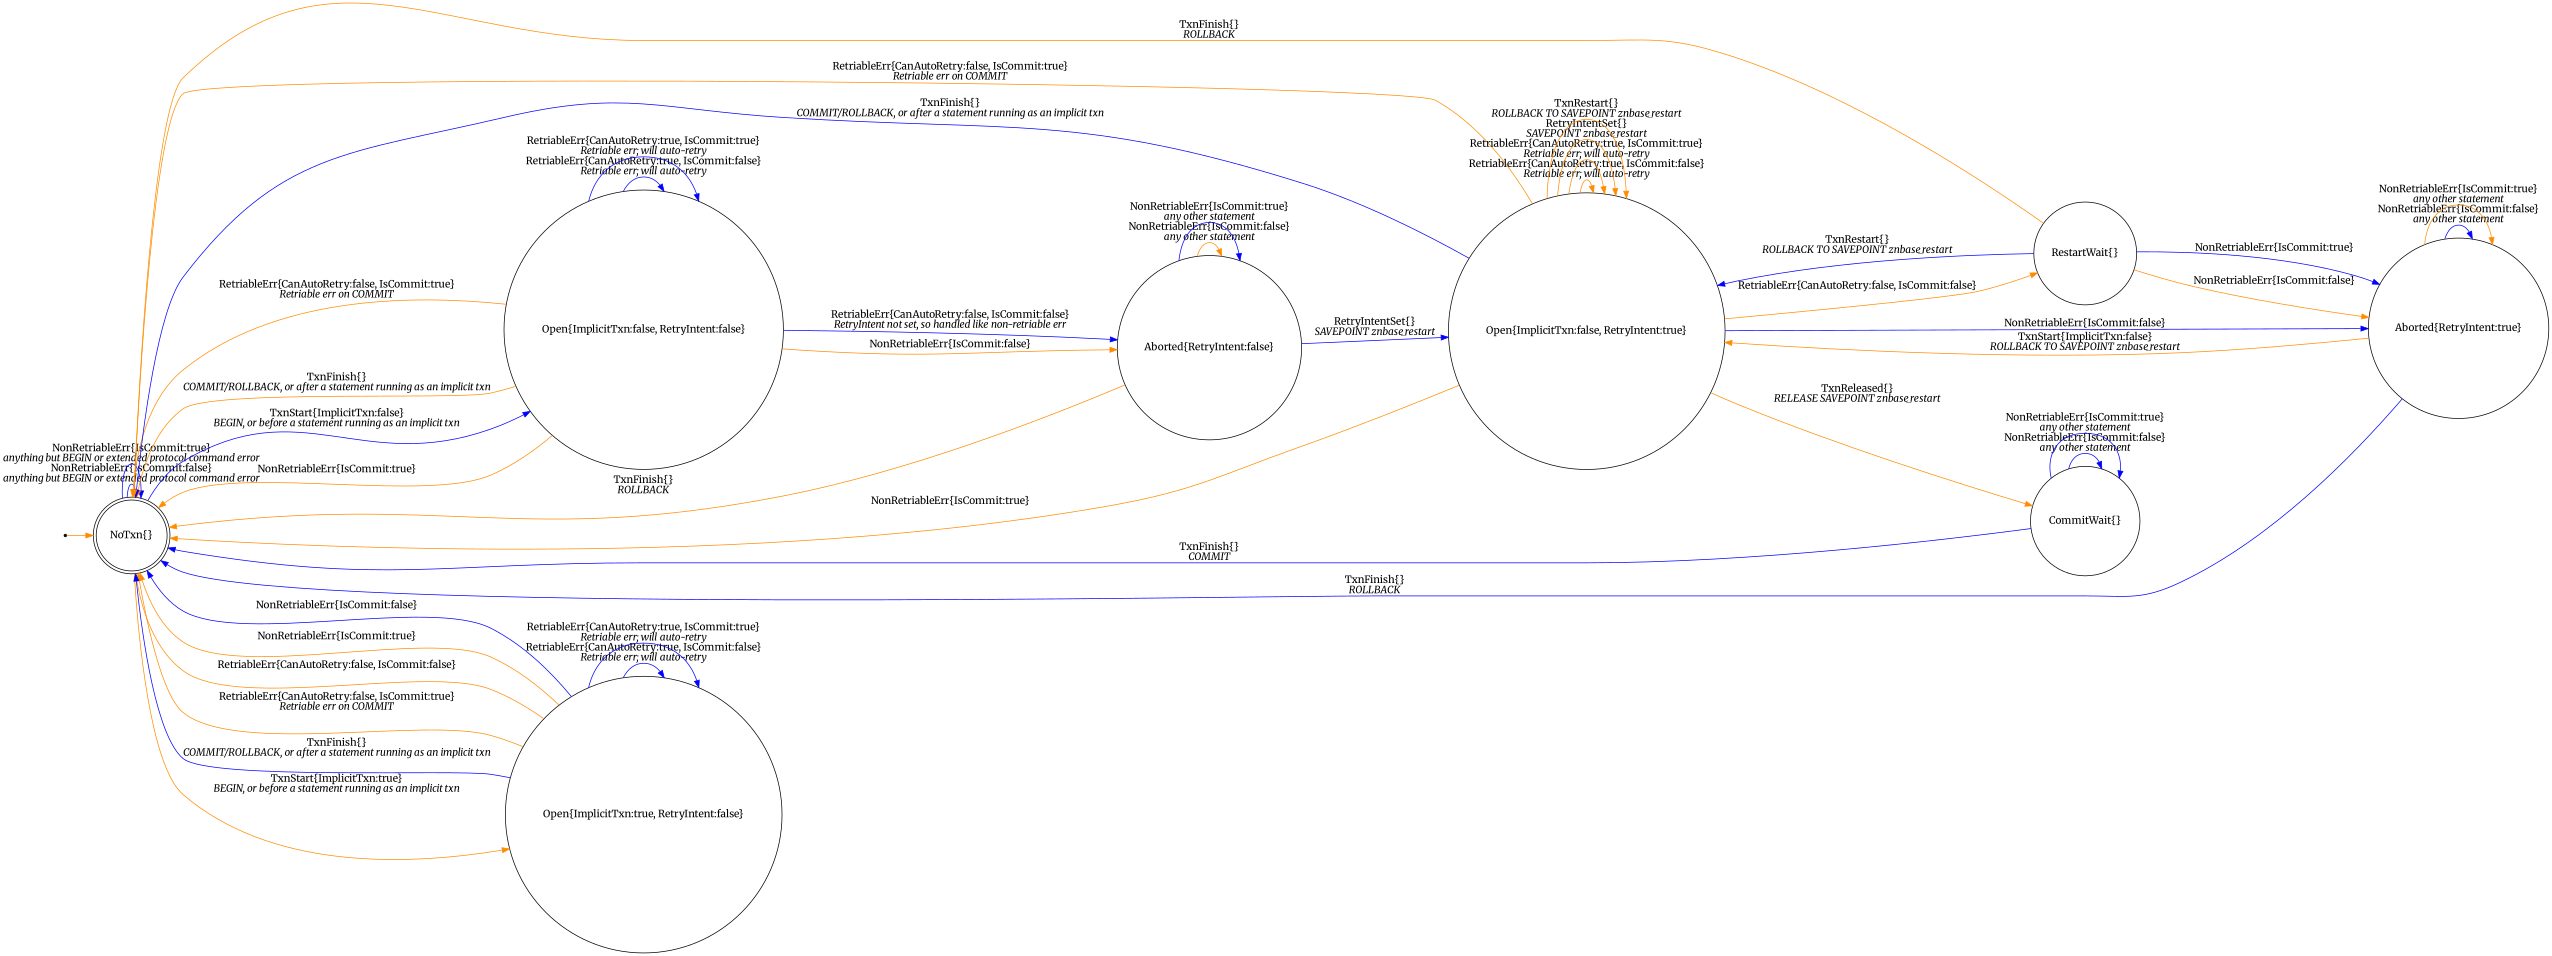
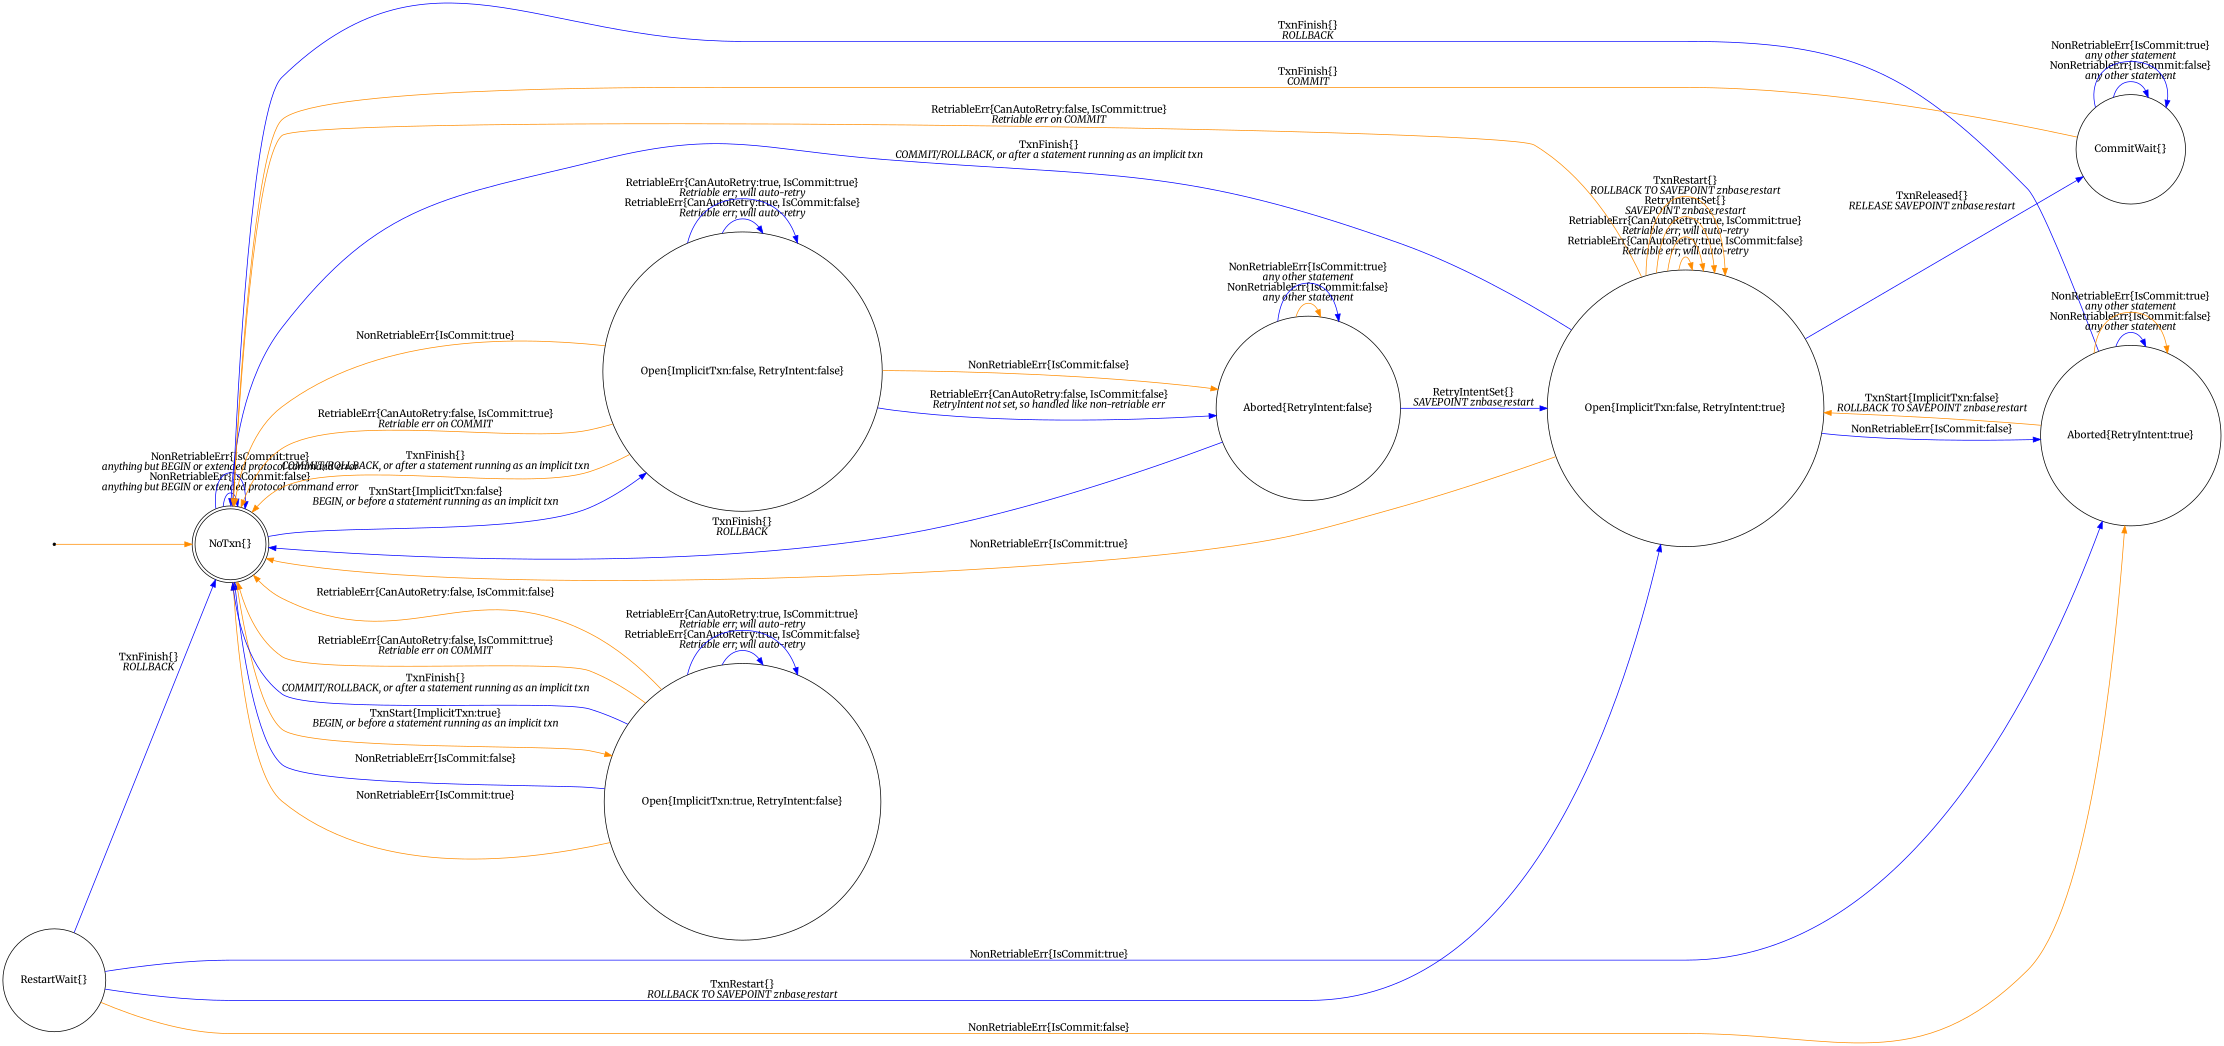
(916, 41) -> (143, 760)
(1879, 304) -> none
(1867, 453) -> (1941, 260)
(660, 514) -> (756, 552)
(1103, 563) -> (988, 87)
